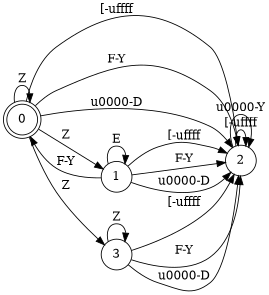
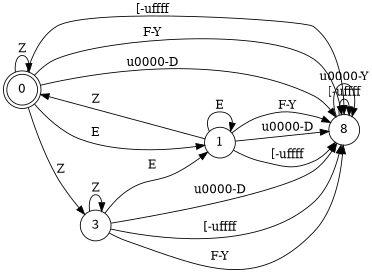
(66, 135) -> (96, 133)
(241, 161) -> (344, 130)
(66, 162) -> (96, 100)
none -> (150, 181)
